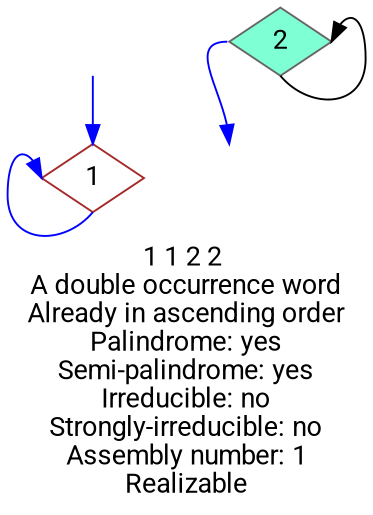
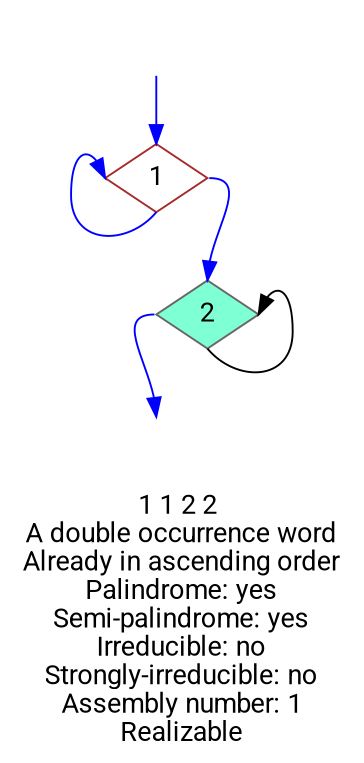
none -> (225, 214)
